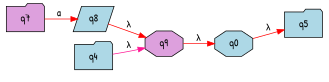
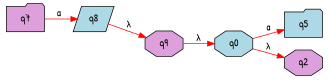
(269, 28) -> (269, 28)
(94, 57) -> none
none -> (303, 63)
